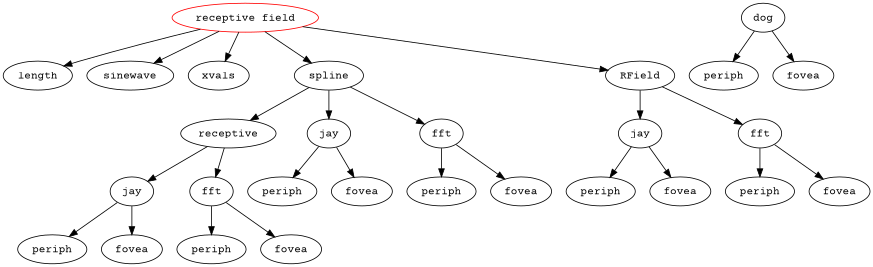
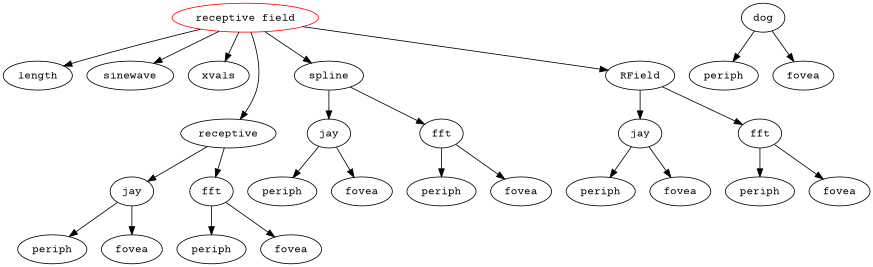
(283, 102) -> (259, 73)
